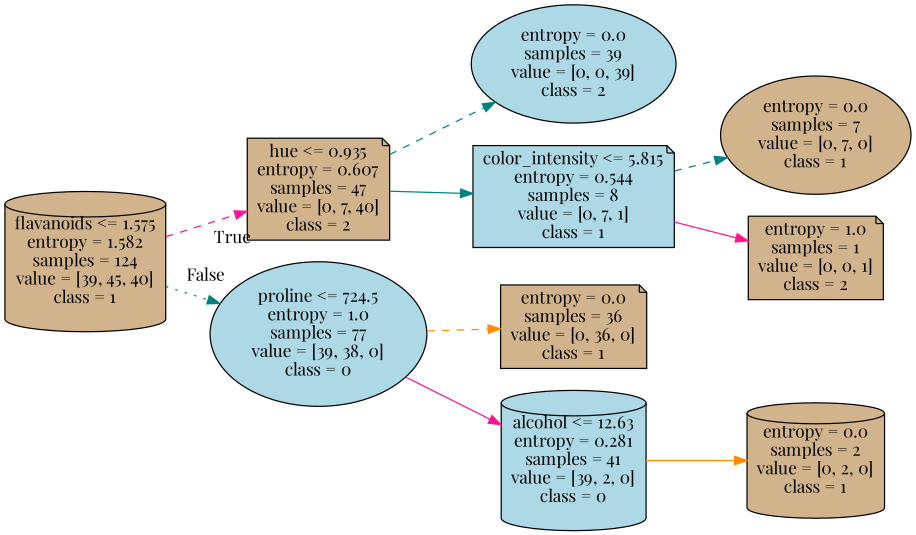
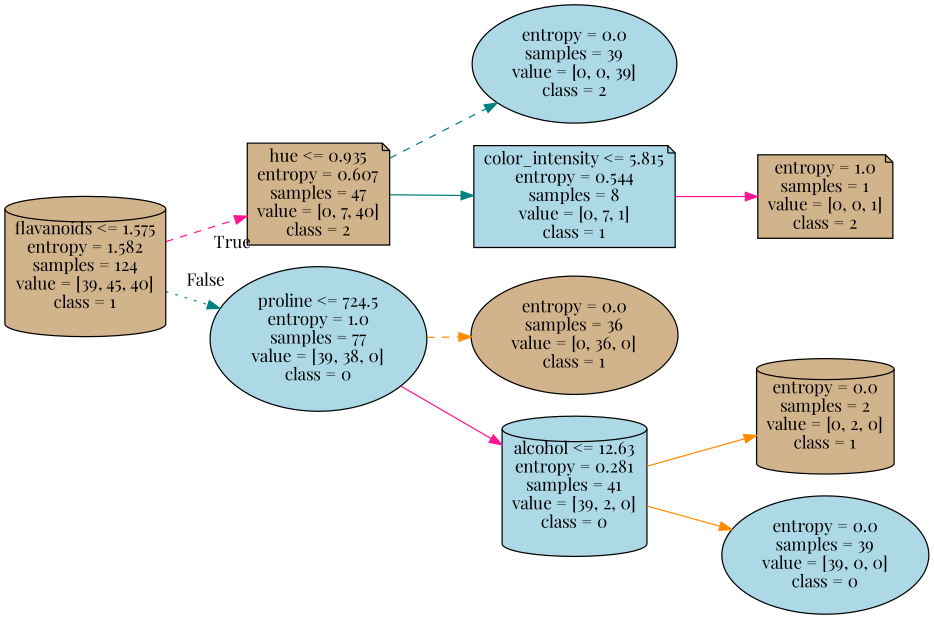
(816, 135) -> none
(574, 327) -> (575, 335)
none -> (825, 555)
